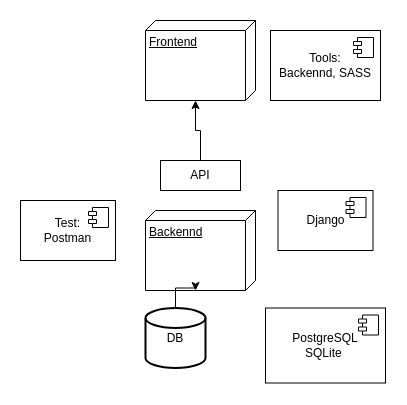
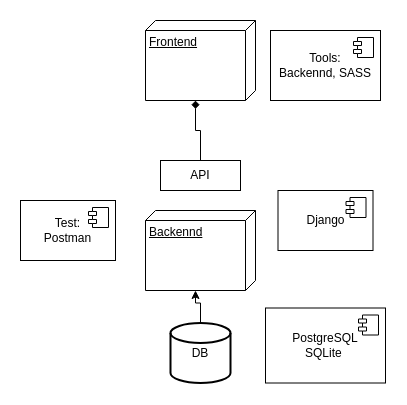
(196, 109) -> (196, 109)
(176, 338) -> (201, 353)
